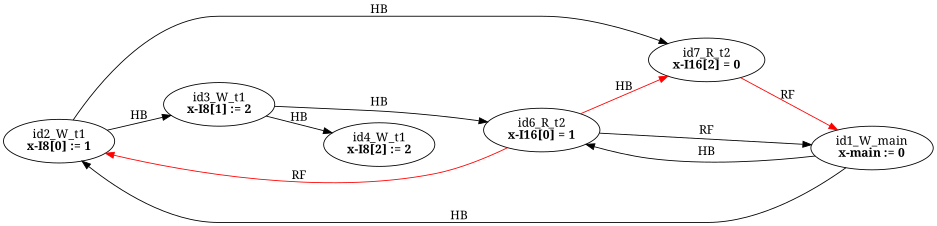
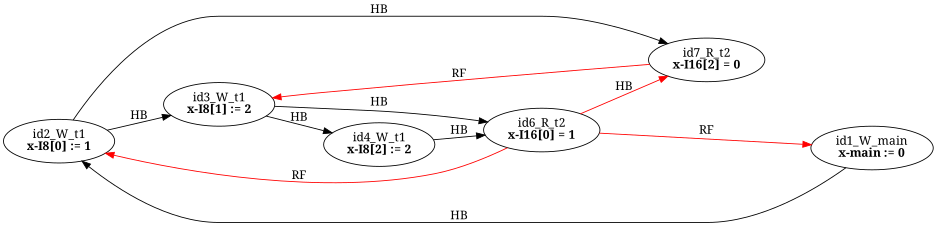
(785, 102) -> (465, 80)
(701, 139) -> (701, 139)
(704, 162) -> (455, 138)
